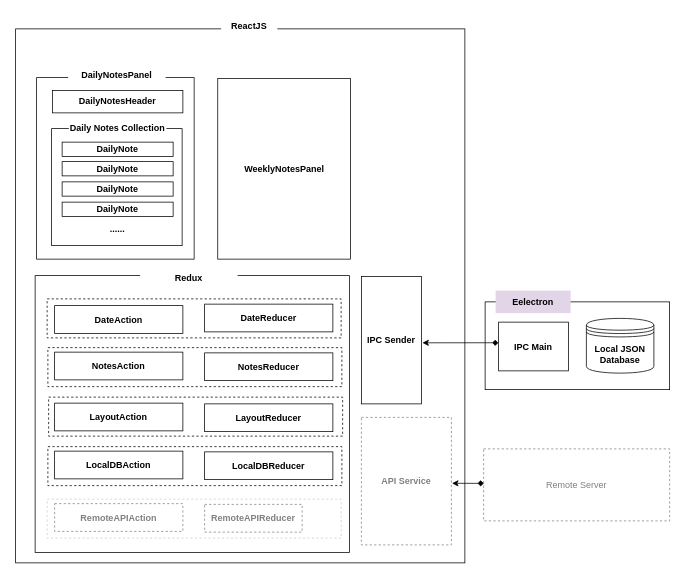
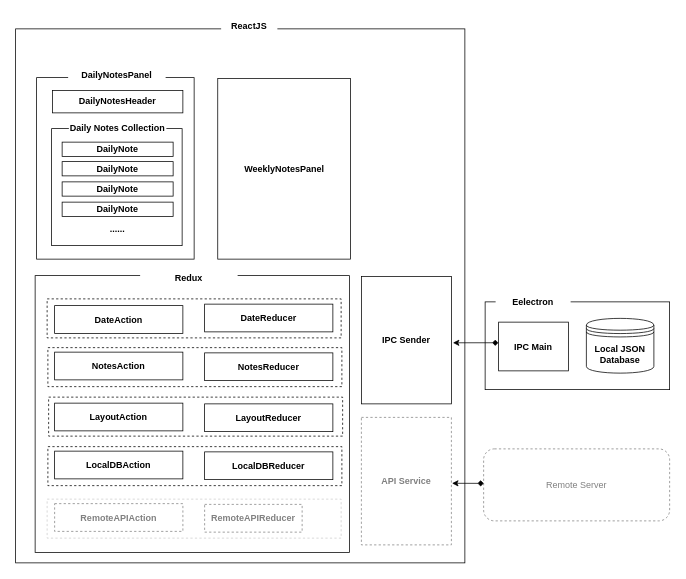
(533, 302) -> (533, 302)
(391, 340) -> (406, 340)
(576, 485) -> (576, 485)
